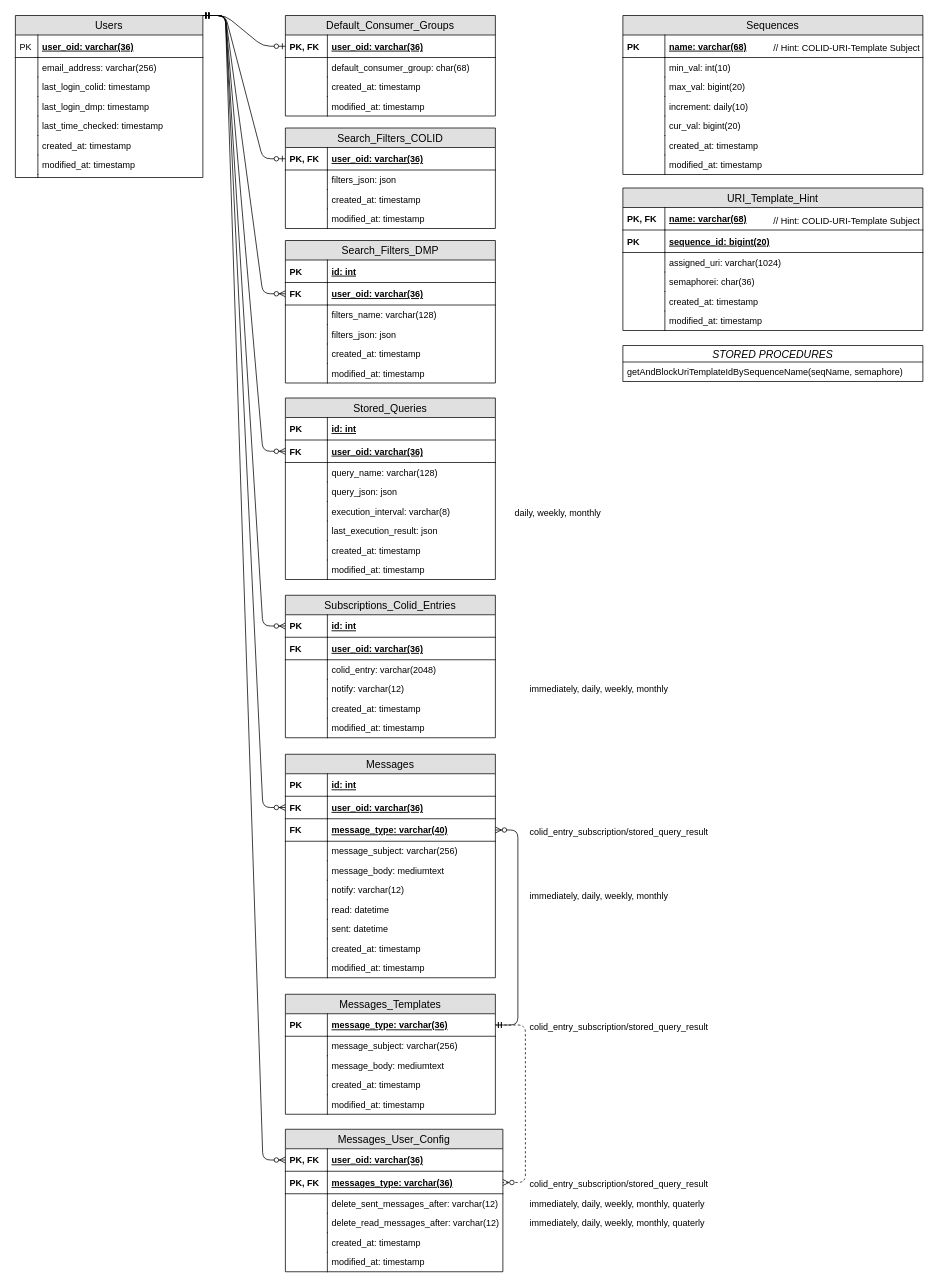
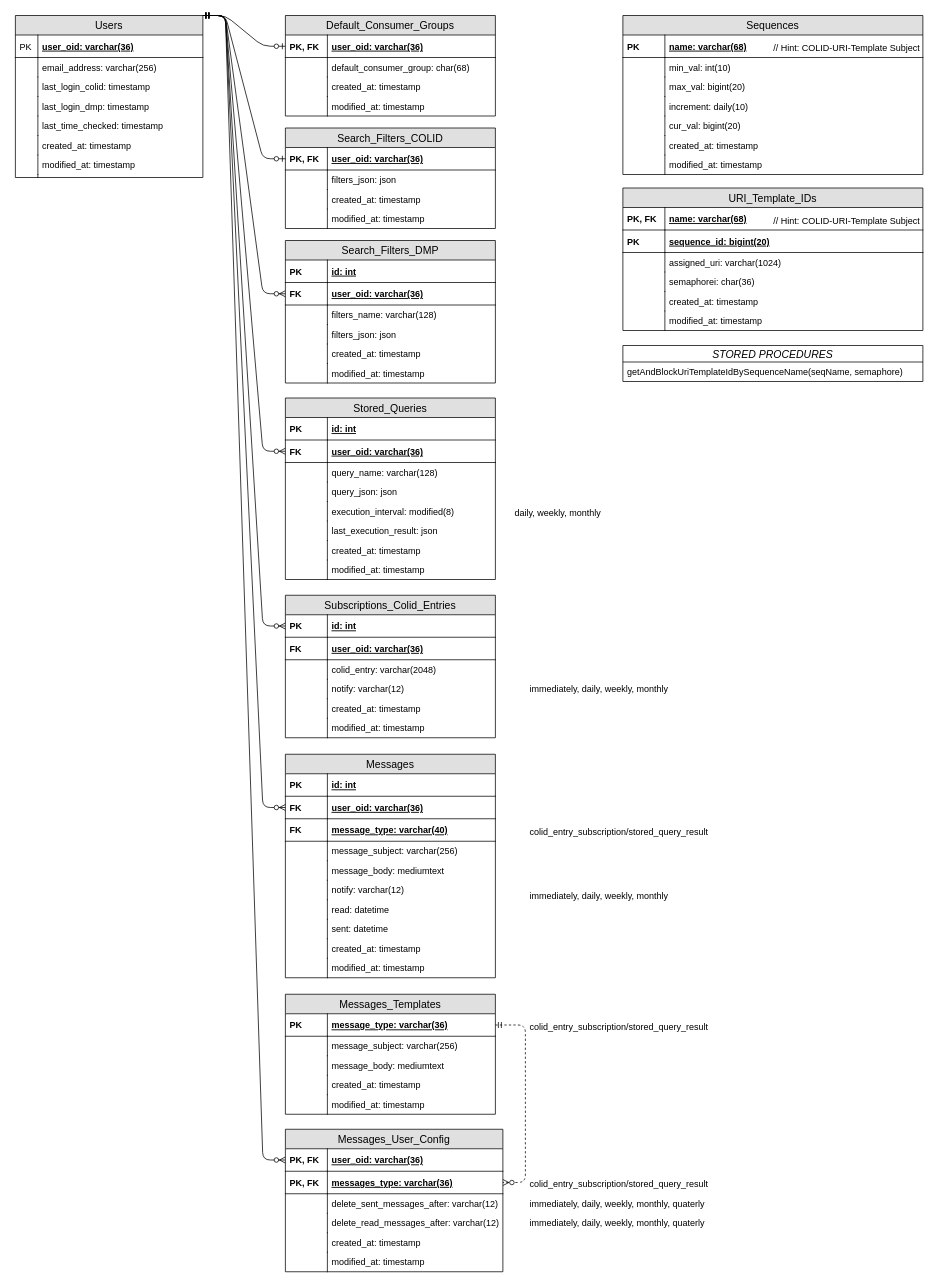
(773, 198) -> (773, 198)
(401, 512) -> (401, 512)
(518, 918) -> none
